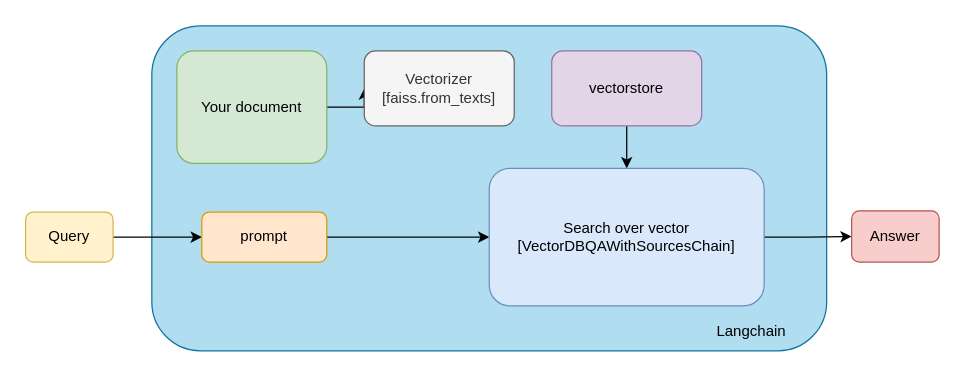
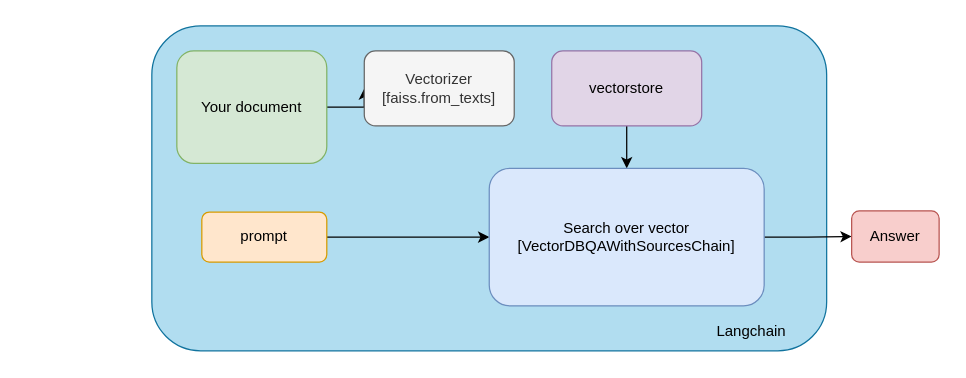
(69, 237) -> none
(154, 237) -> none
